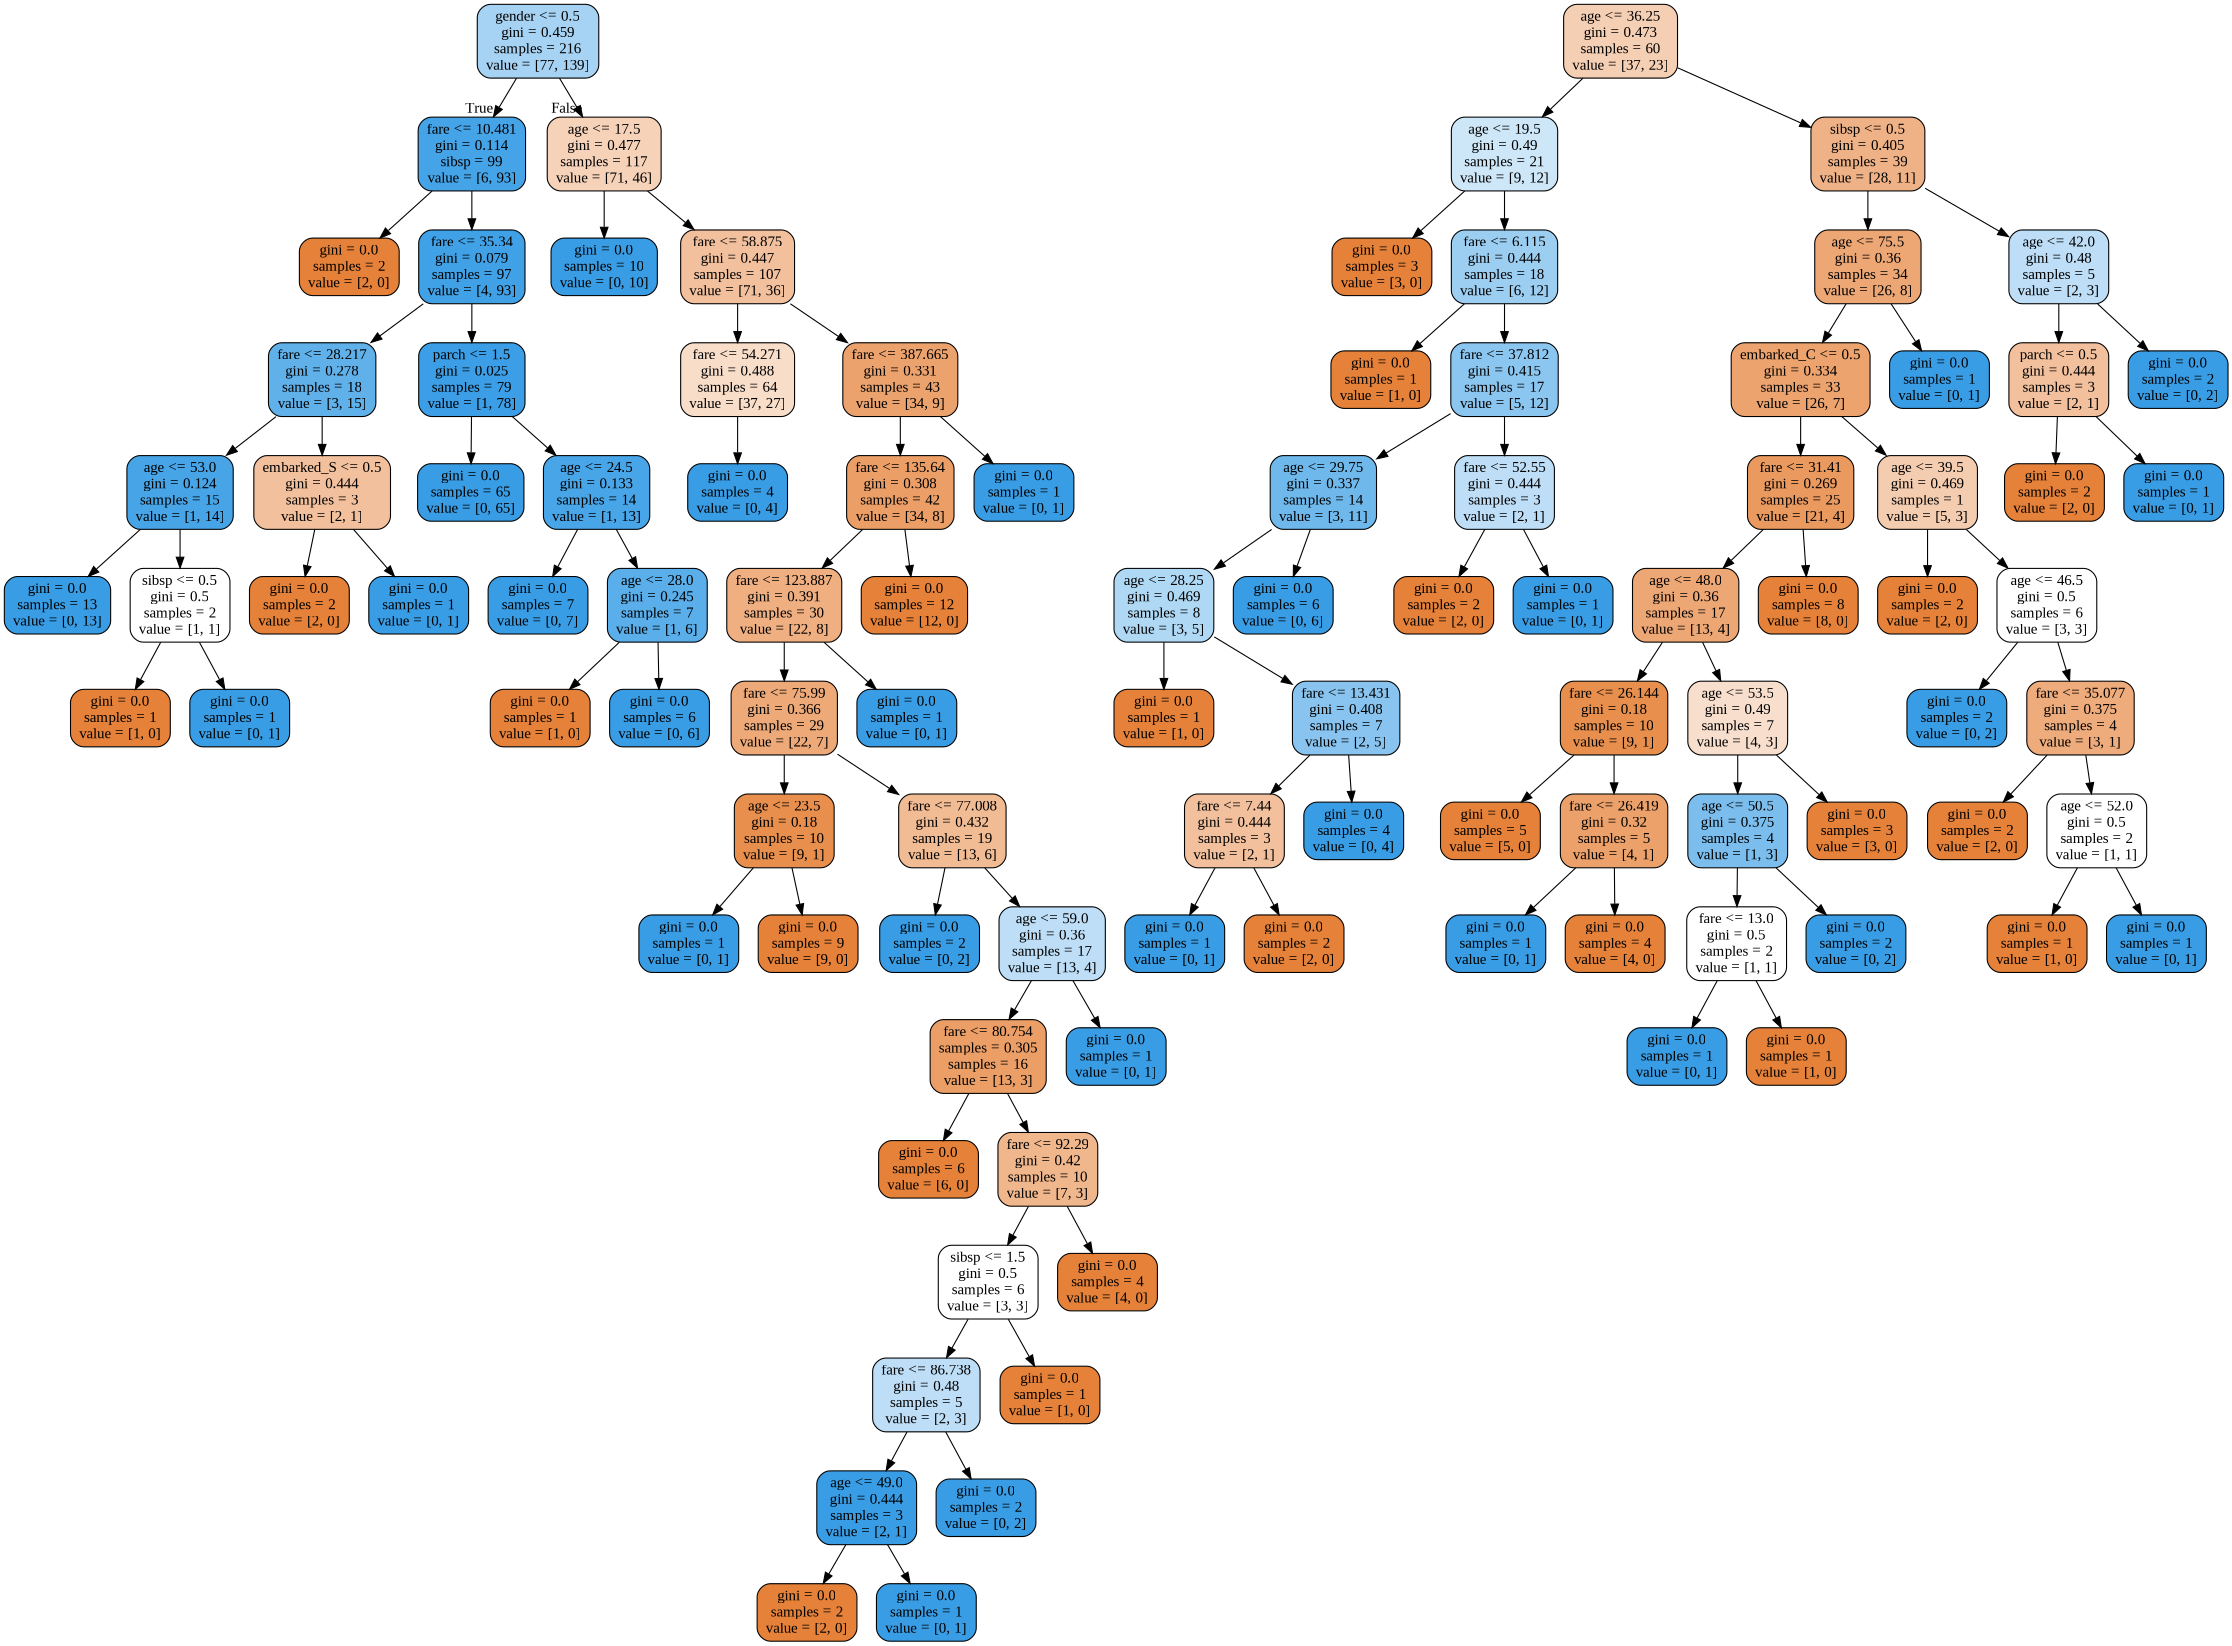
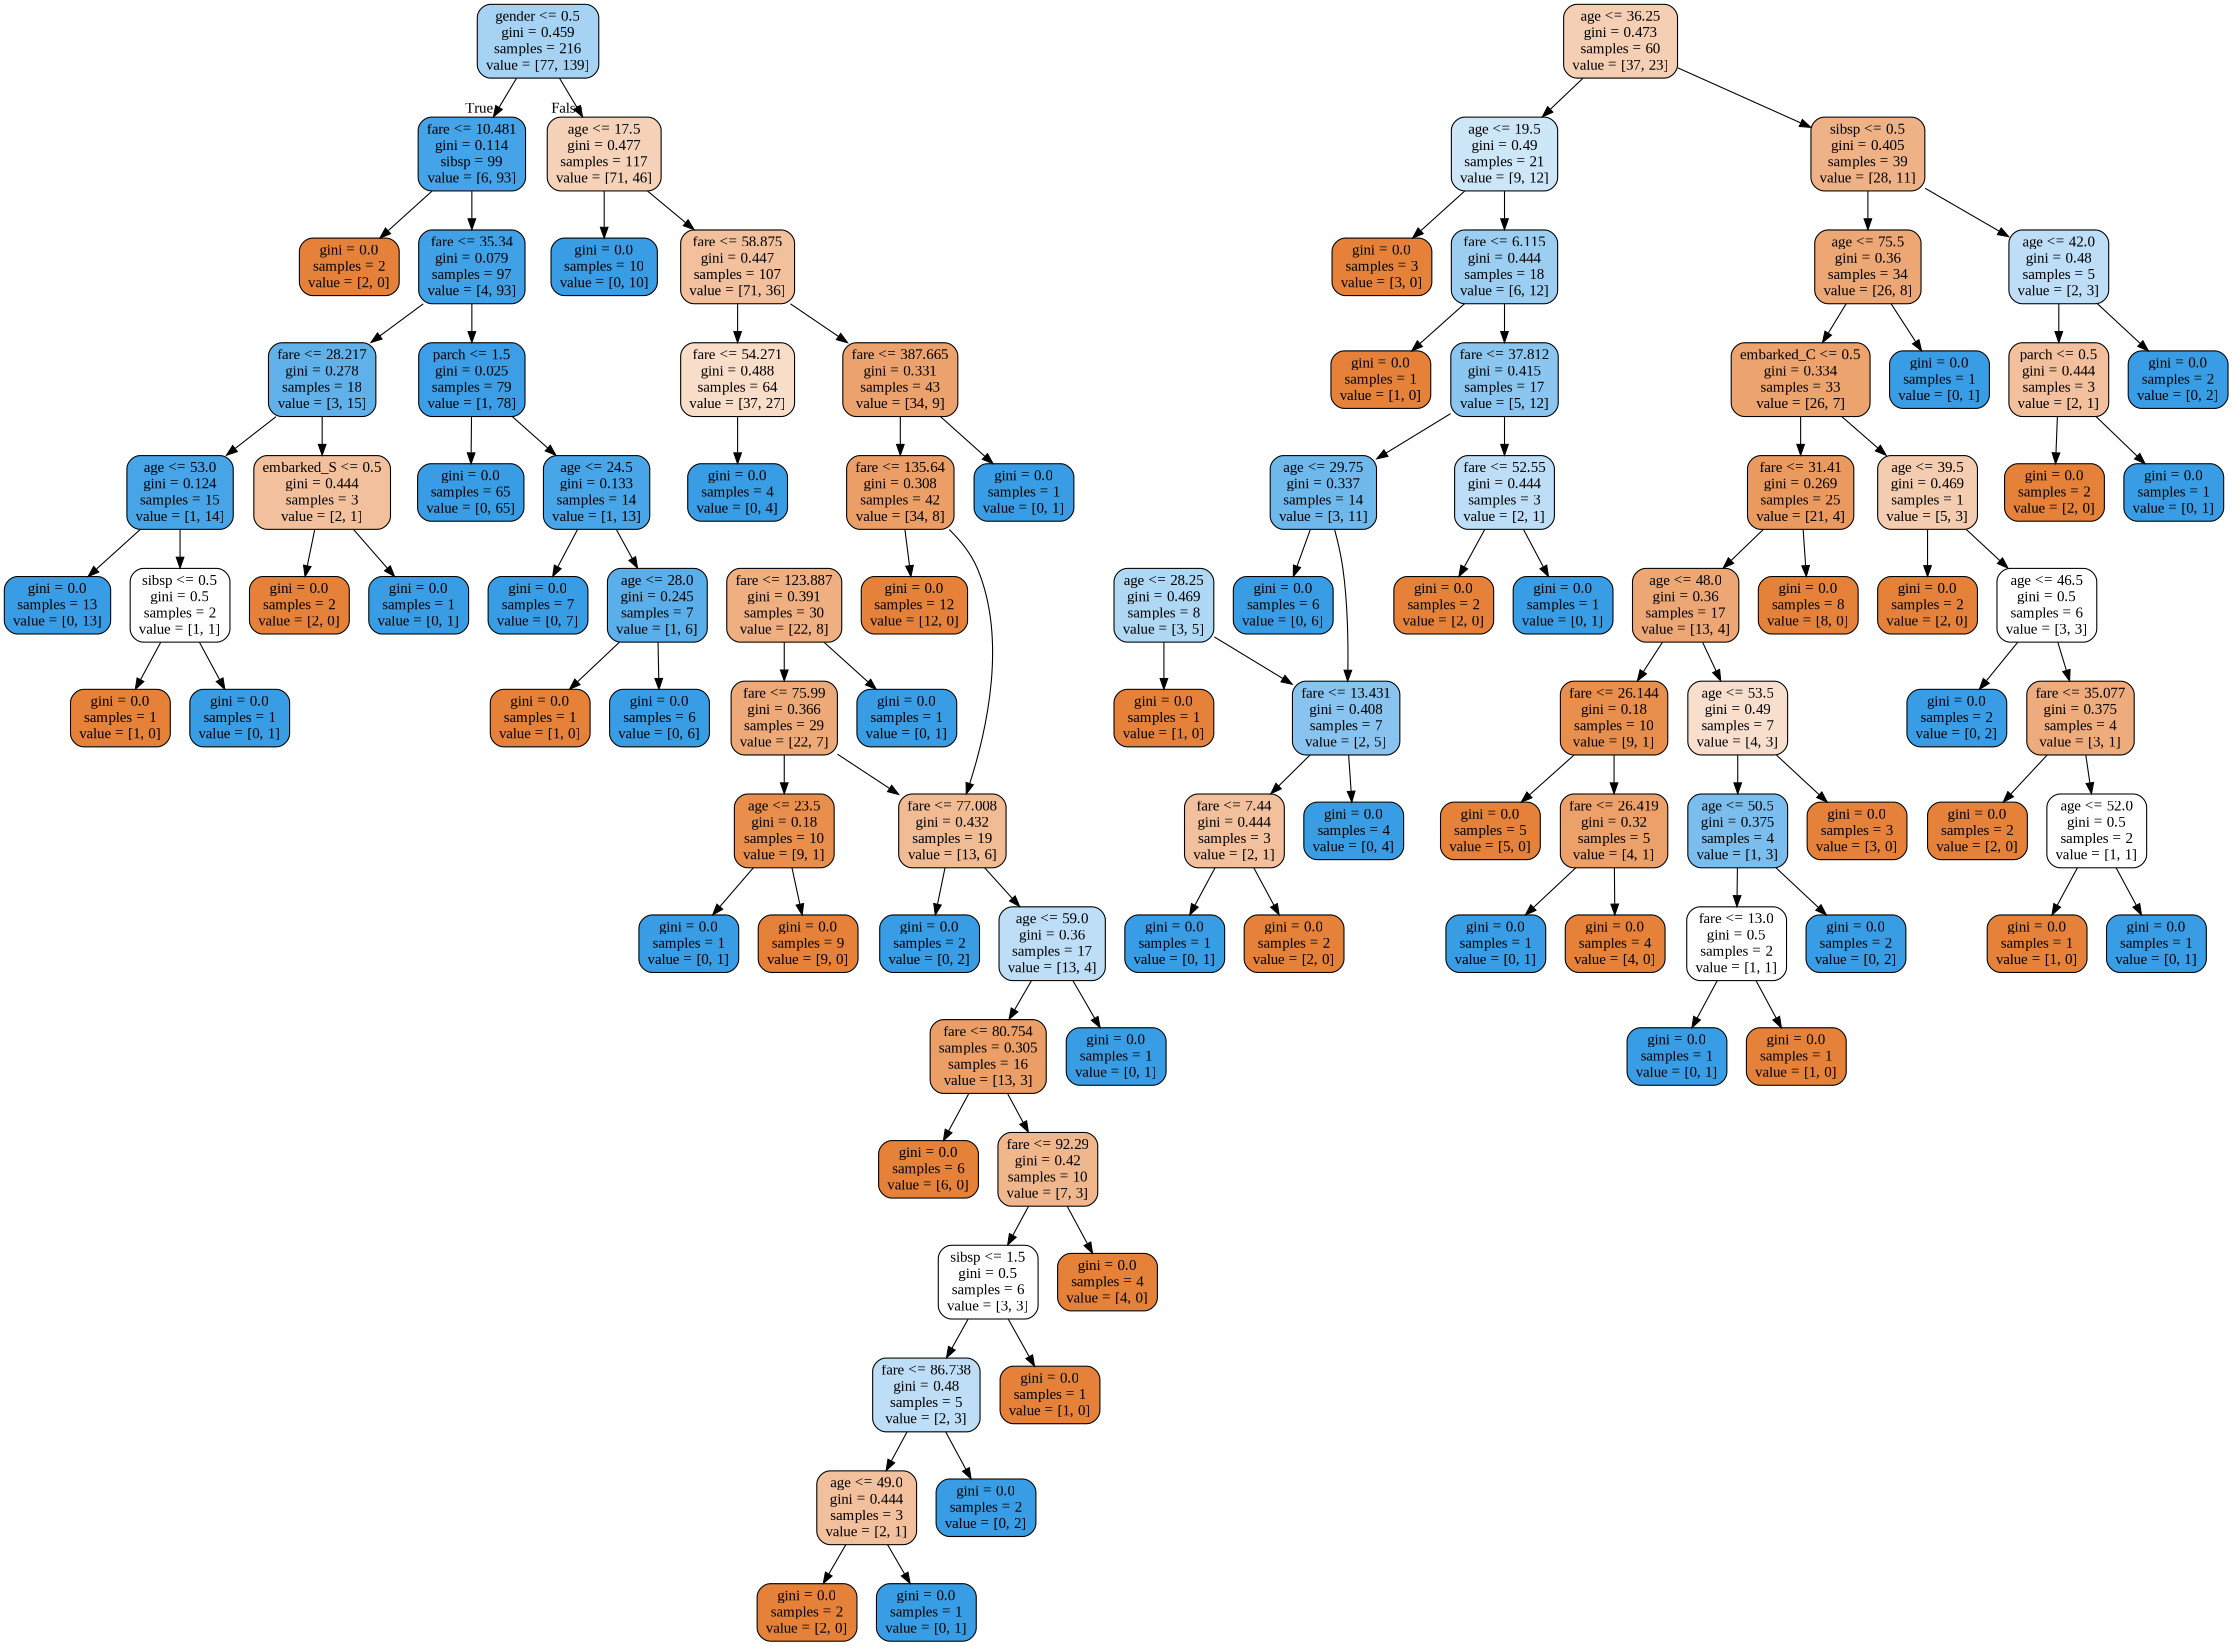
(846, 545) -> (993, 652)
(1248, 546) -> (1346, 599)
(867, 1508) -> (867, 1508)
